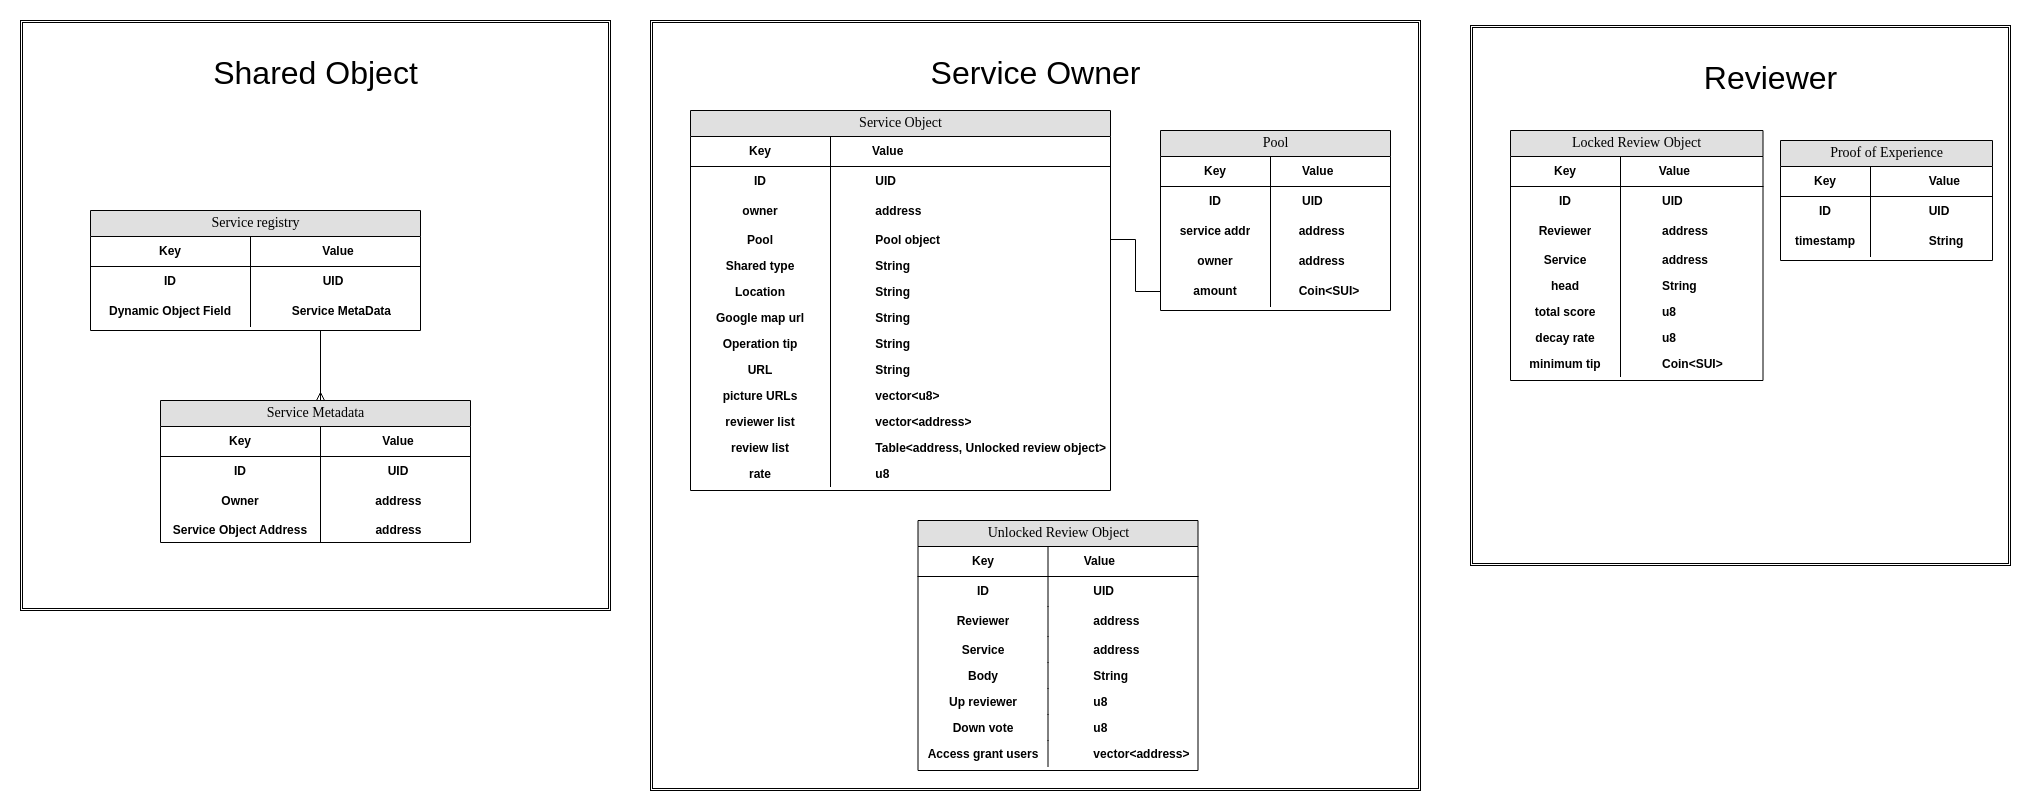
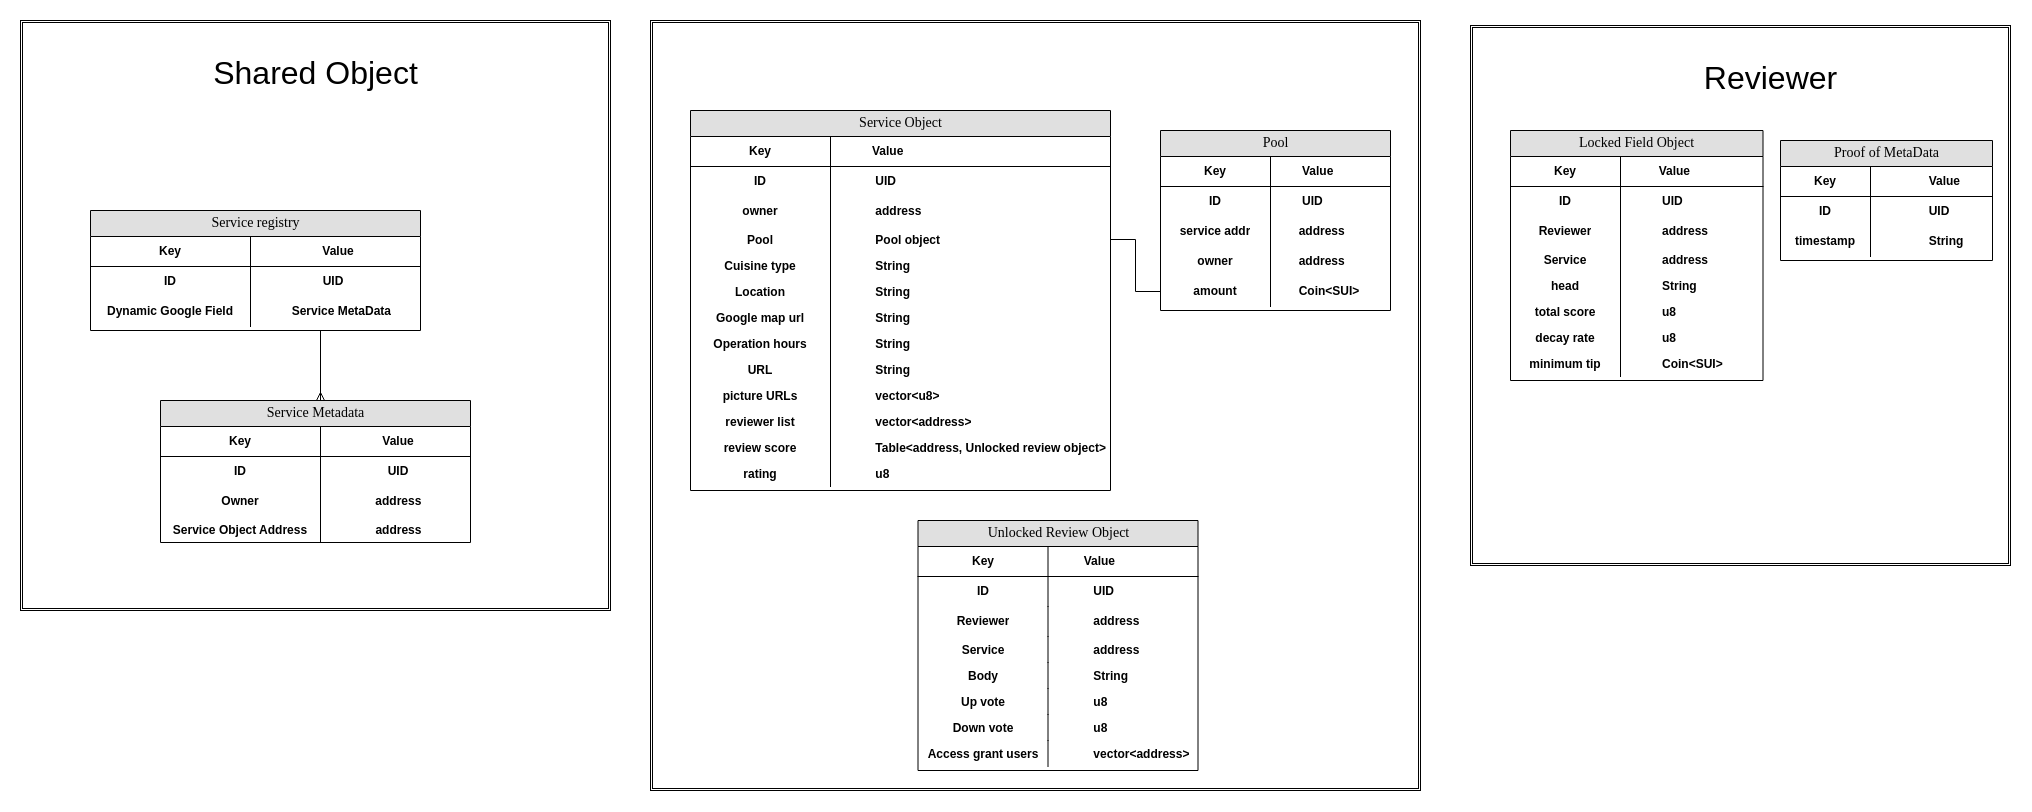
(1036, 73) -> none
(1637, 144) -> (1637, 144)
(1887, 154) -> (1887, 154)
(761, 267) -> (761, 267)
(171, 312) -> (171, 312)
(761, 345) -> (761, 345)
(761, 449) -> (761, 449)
(761, 475) -> (761, 475)
(984, 703) -> (984, 703)
